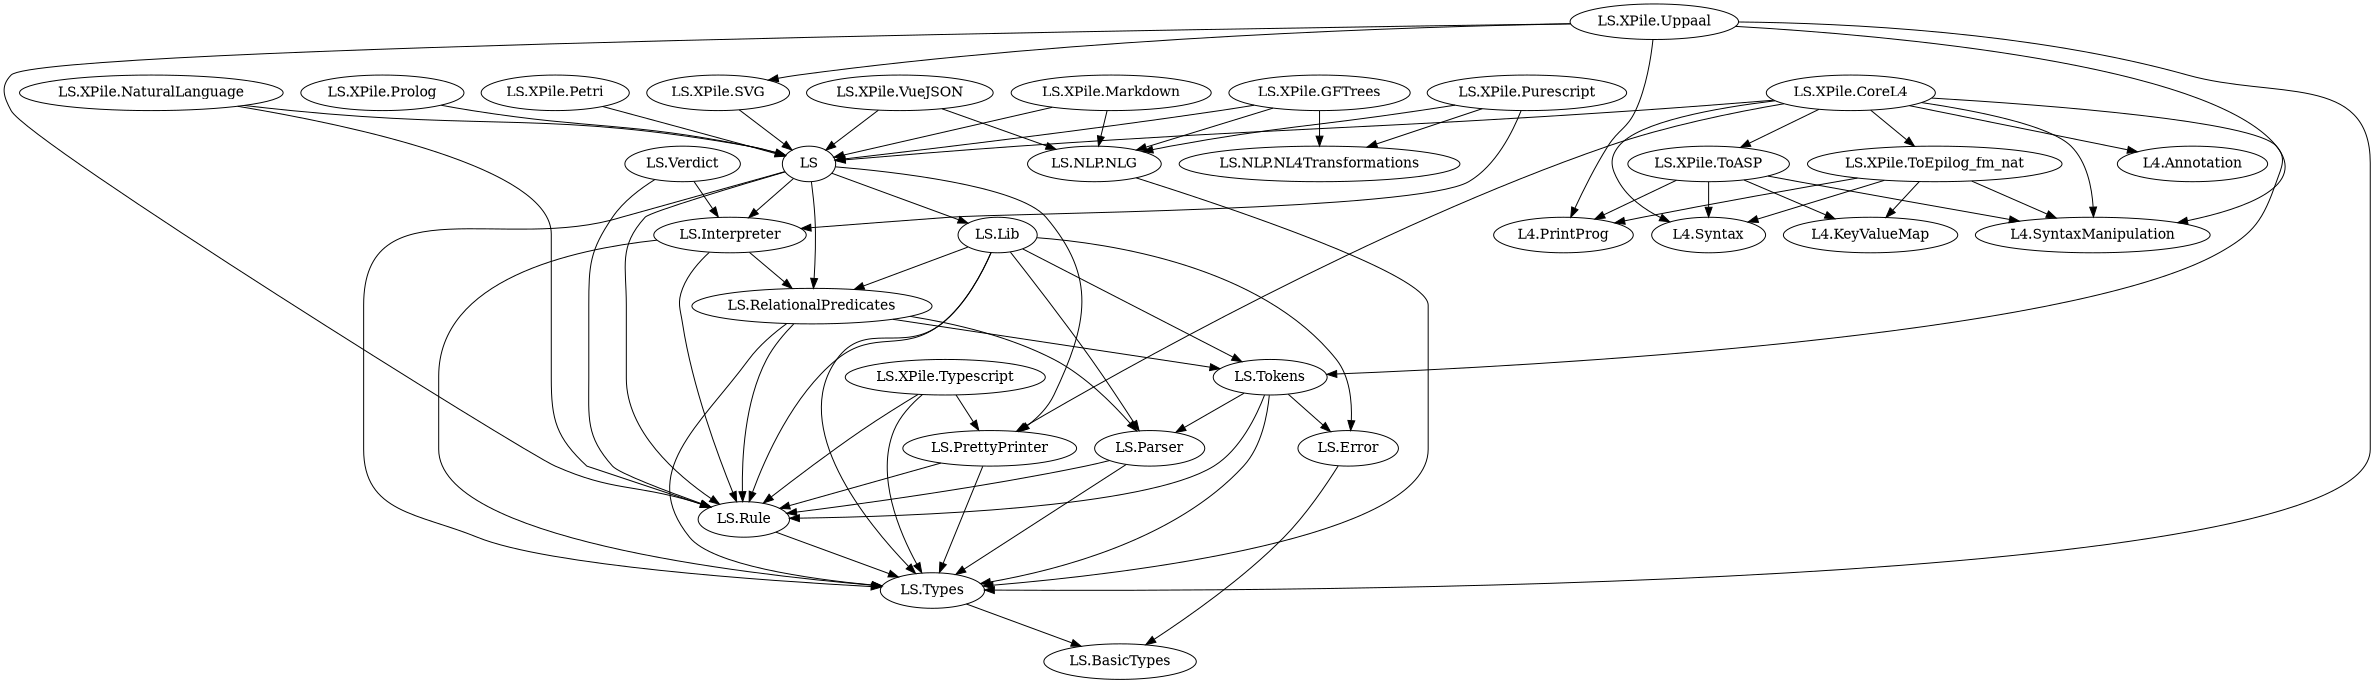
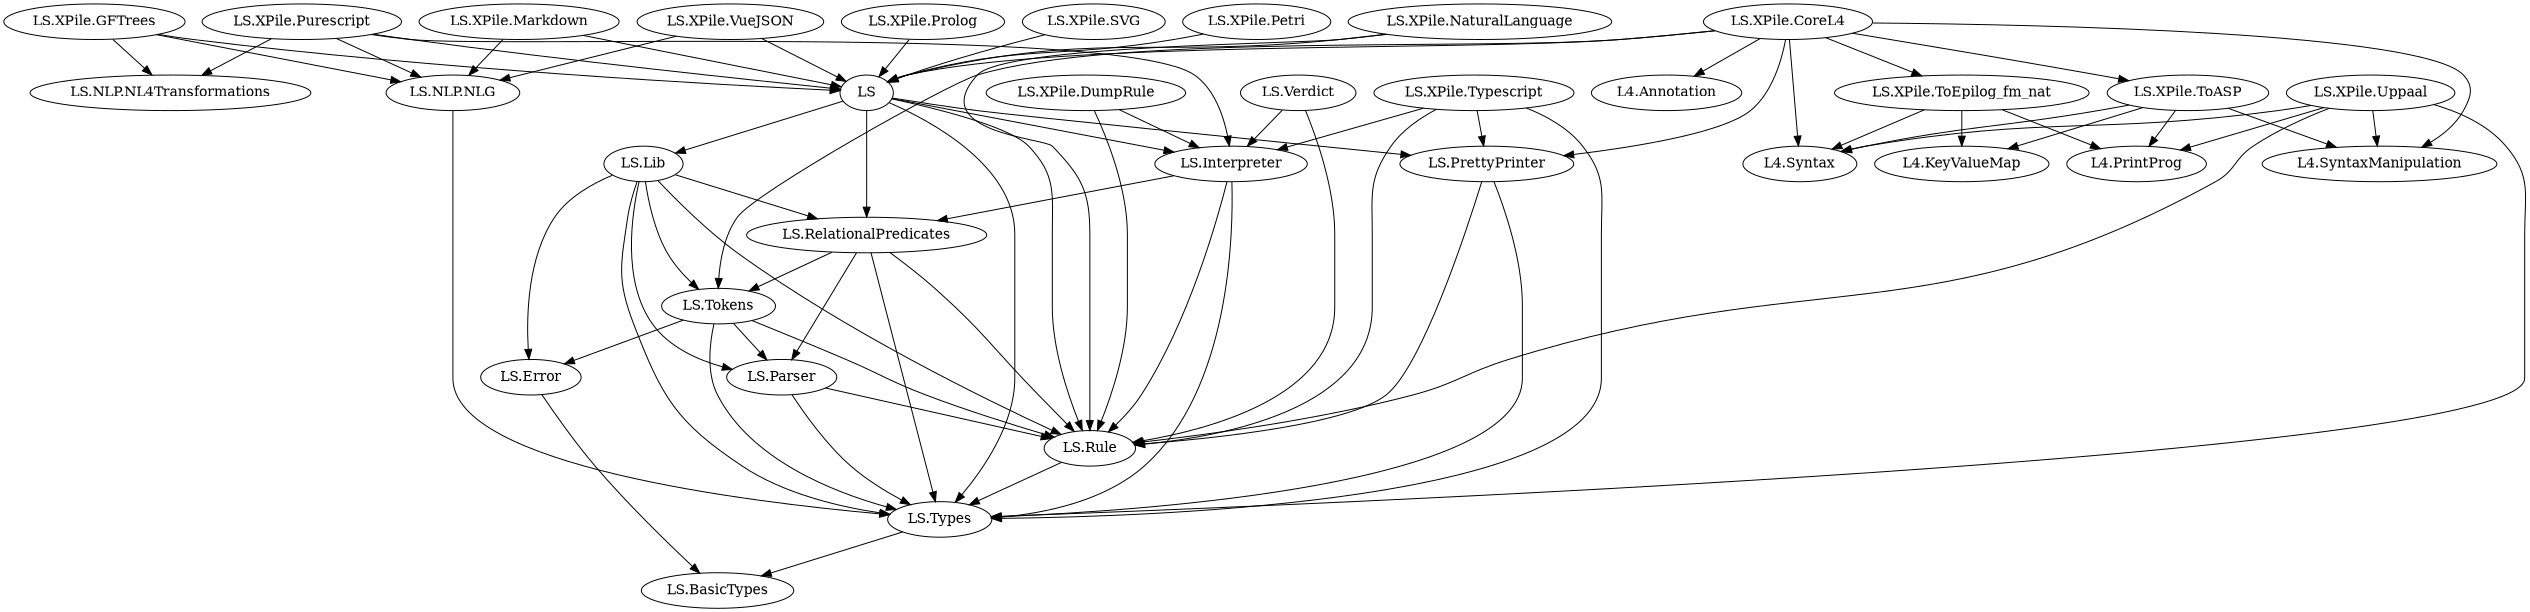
(1174, 40) -> (2115, 124)
none -> (602, 63)
none -> (1086, 93)
none -> (1355, 128)
(2009, 198) -> none
